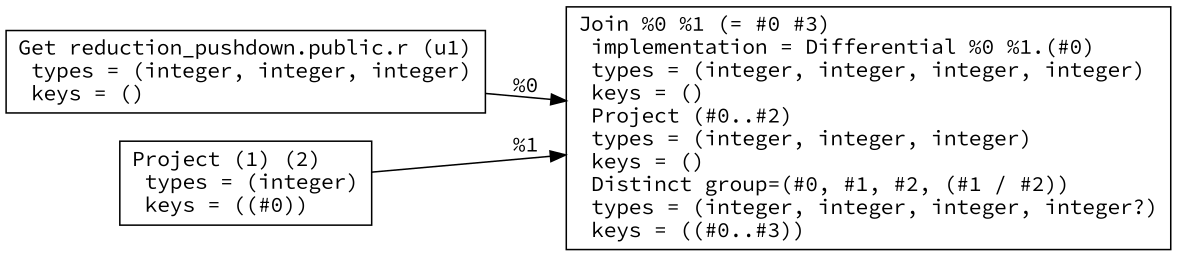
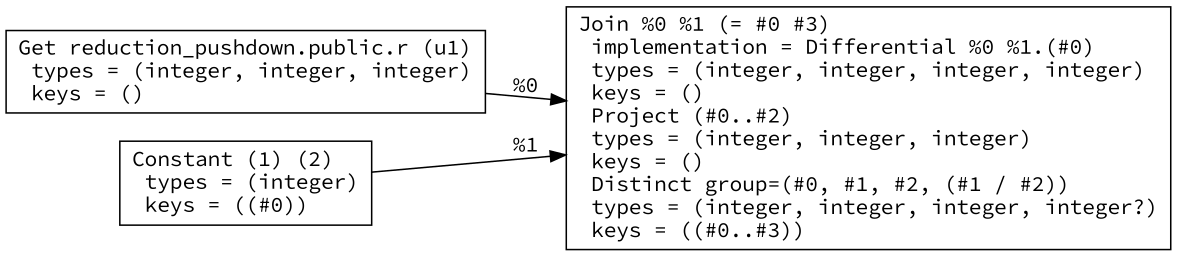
(246, 183) -> (246, 183)
